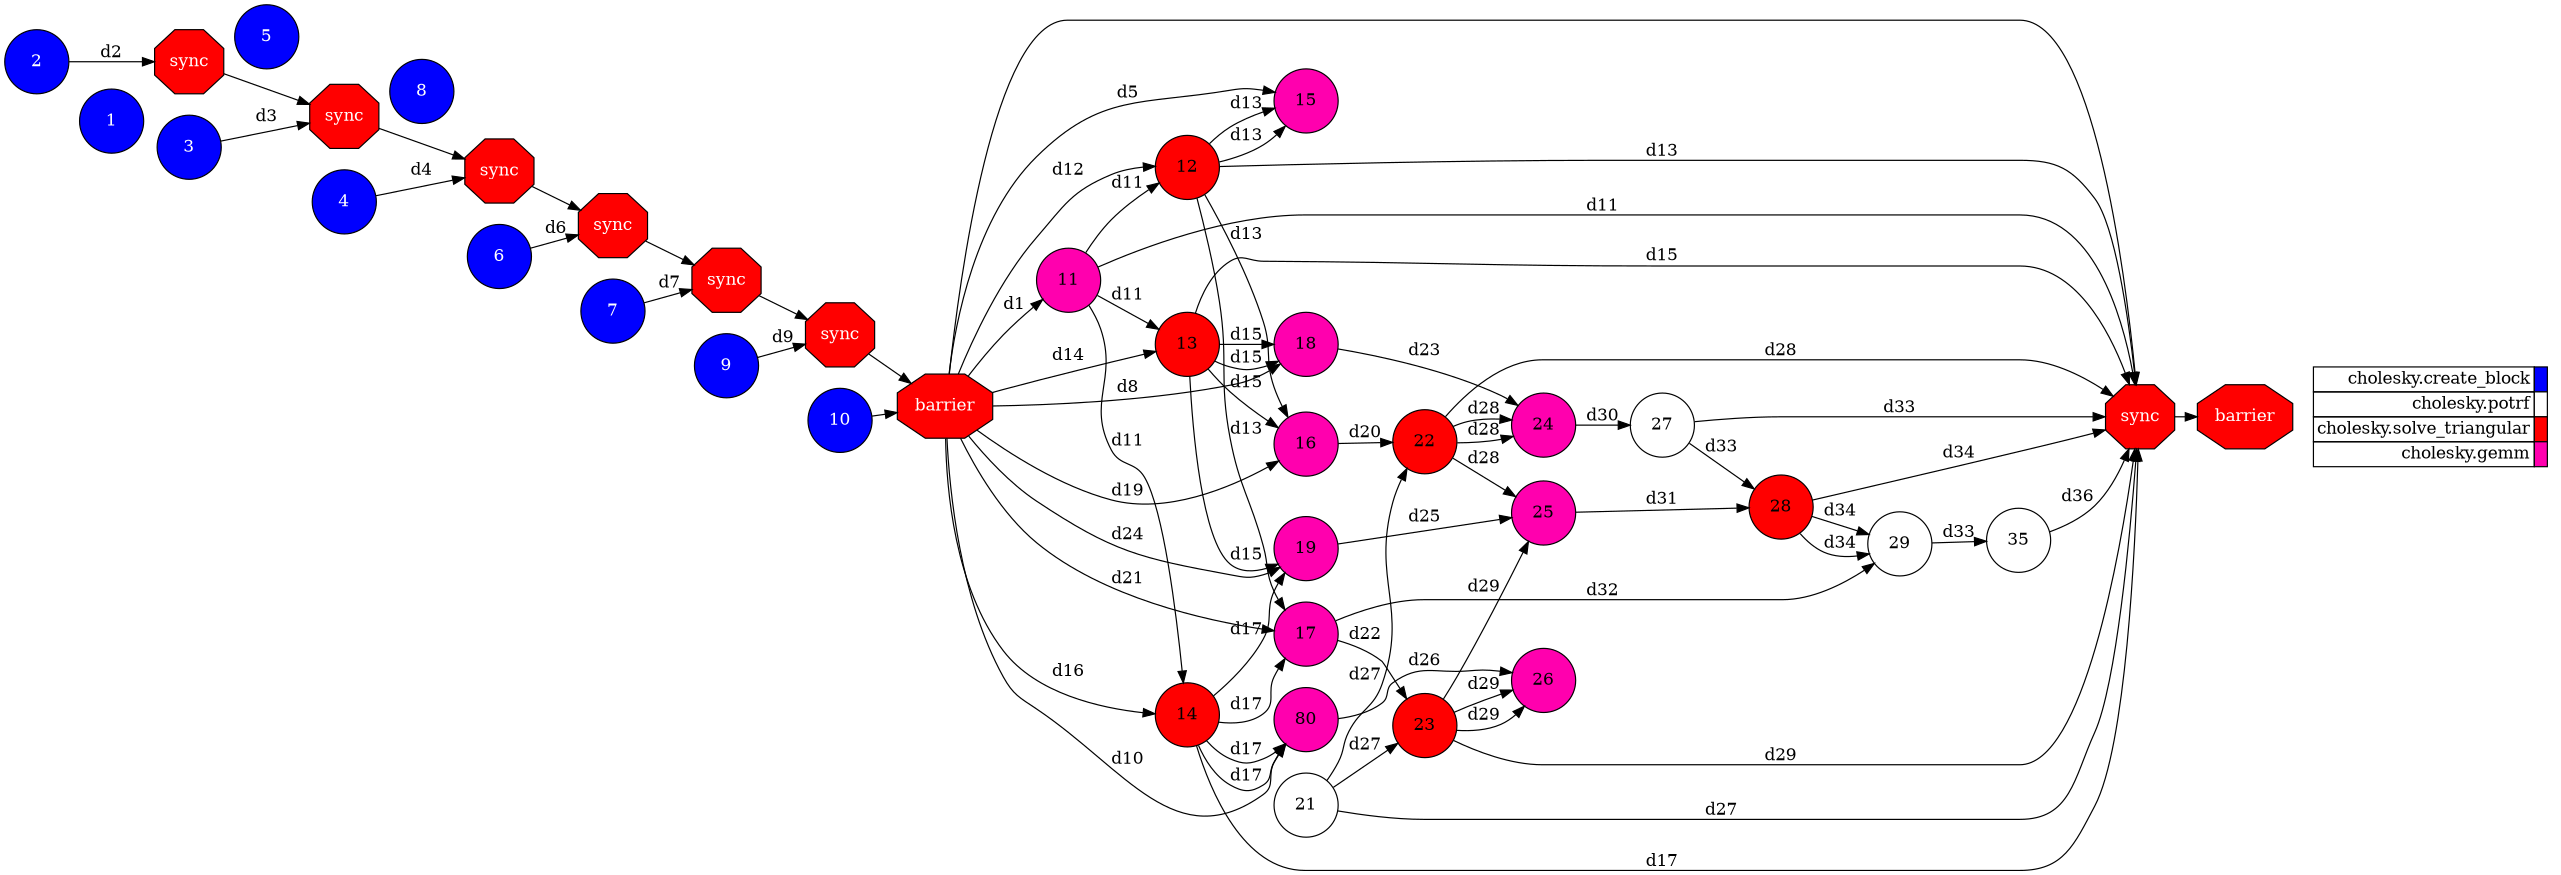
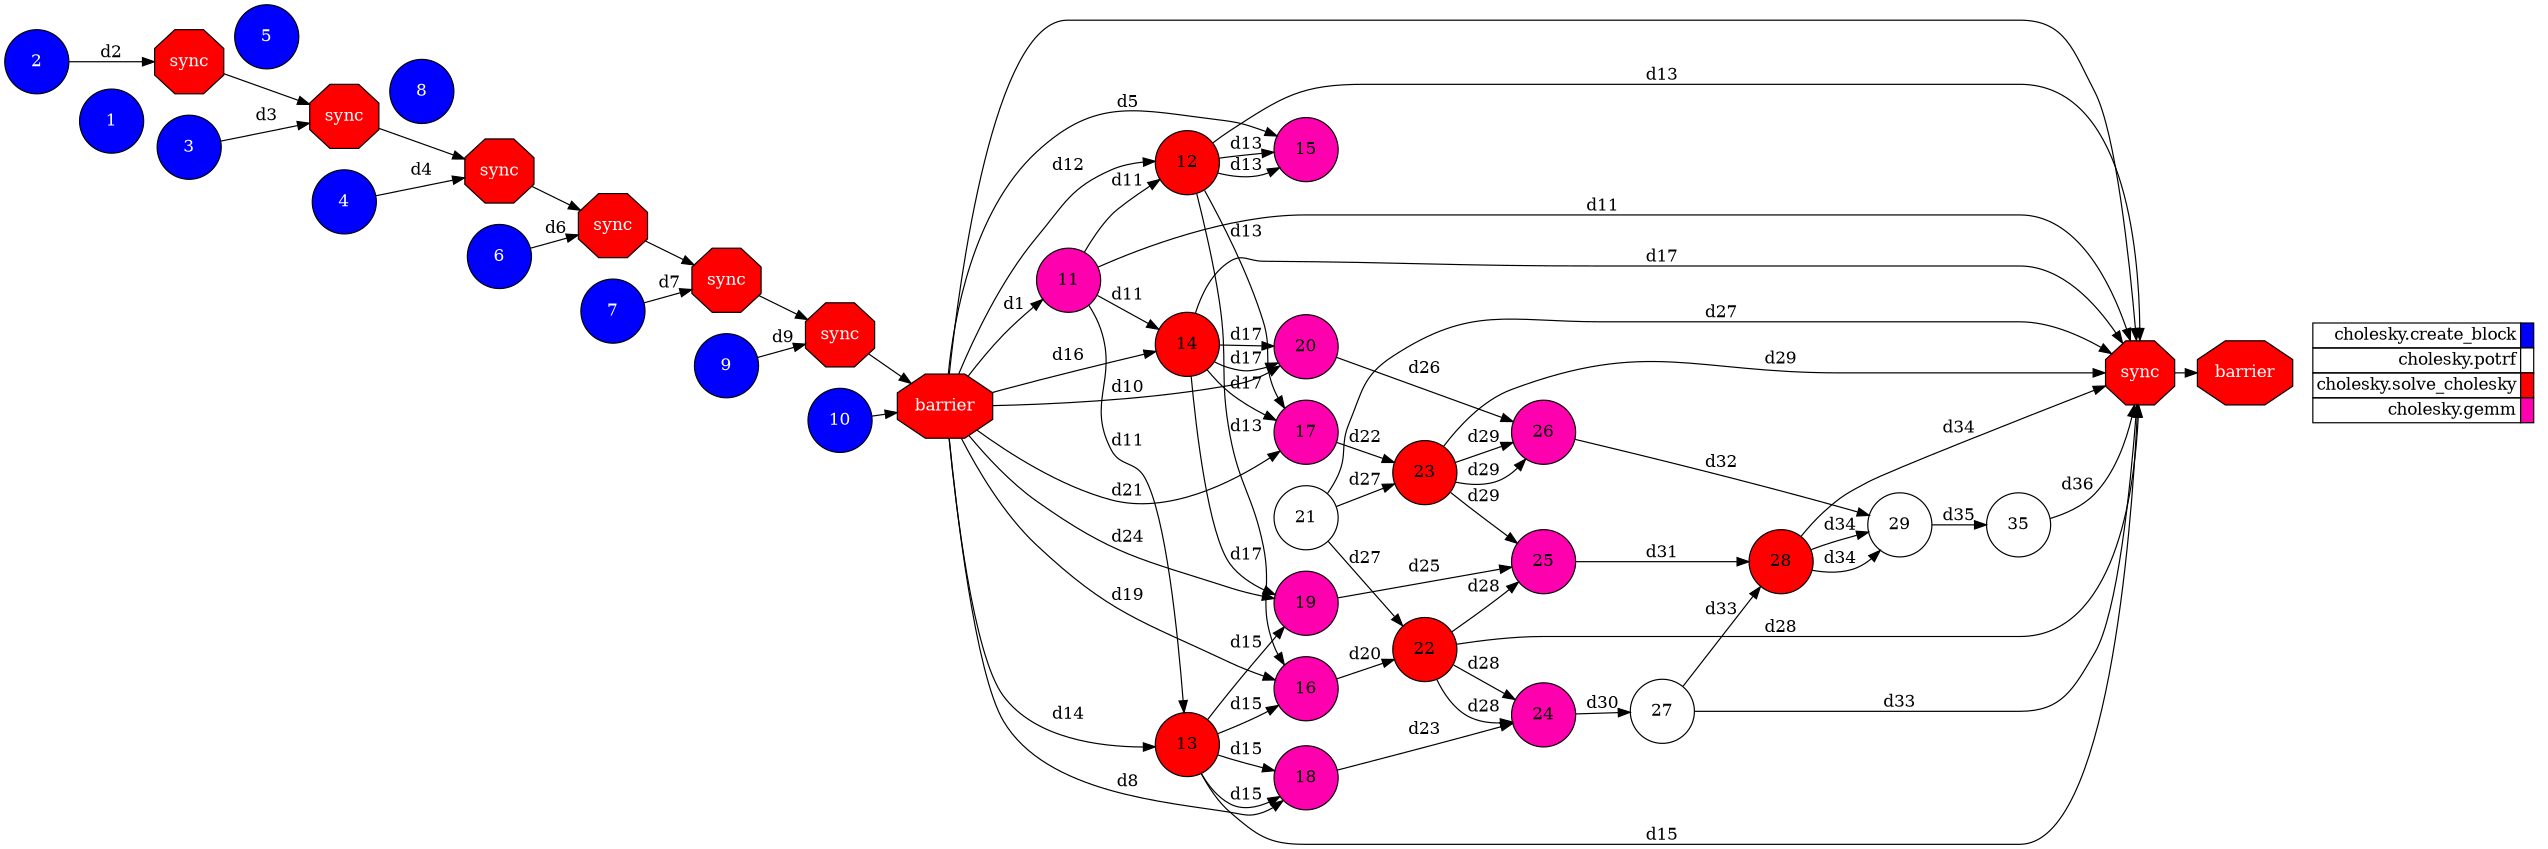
(2424, 429) -> (2417, 385)
(1959, 533) -> (1959, 516)
(1602, 600) -> (1717, 474)
(1306, 720) -> (1306, 347)
